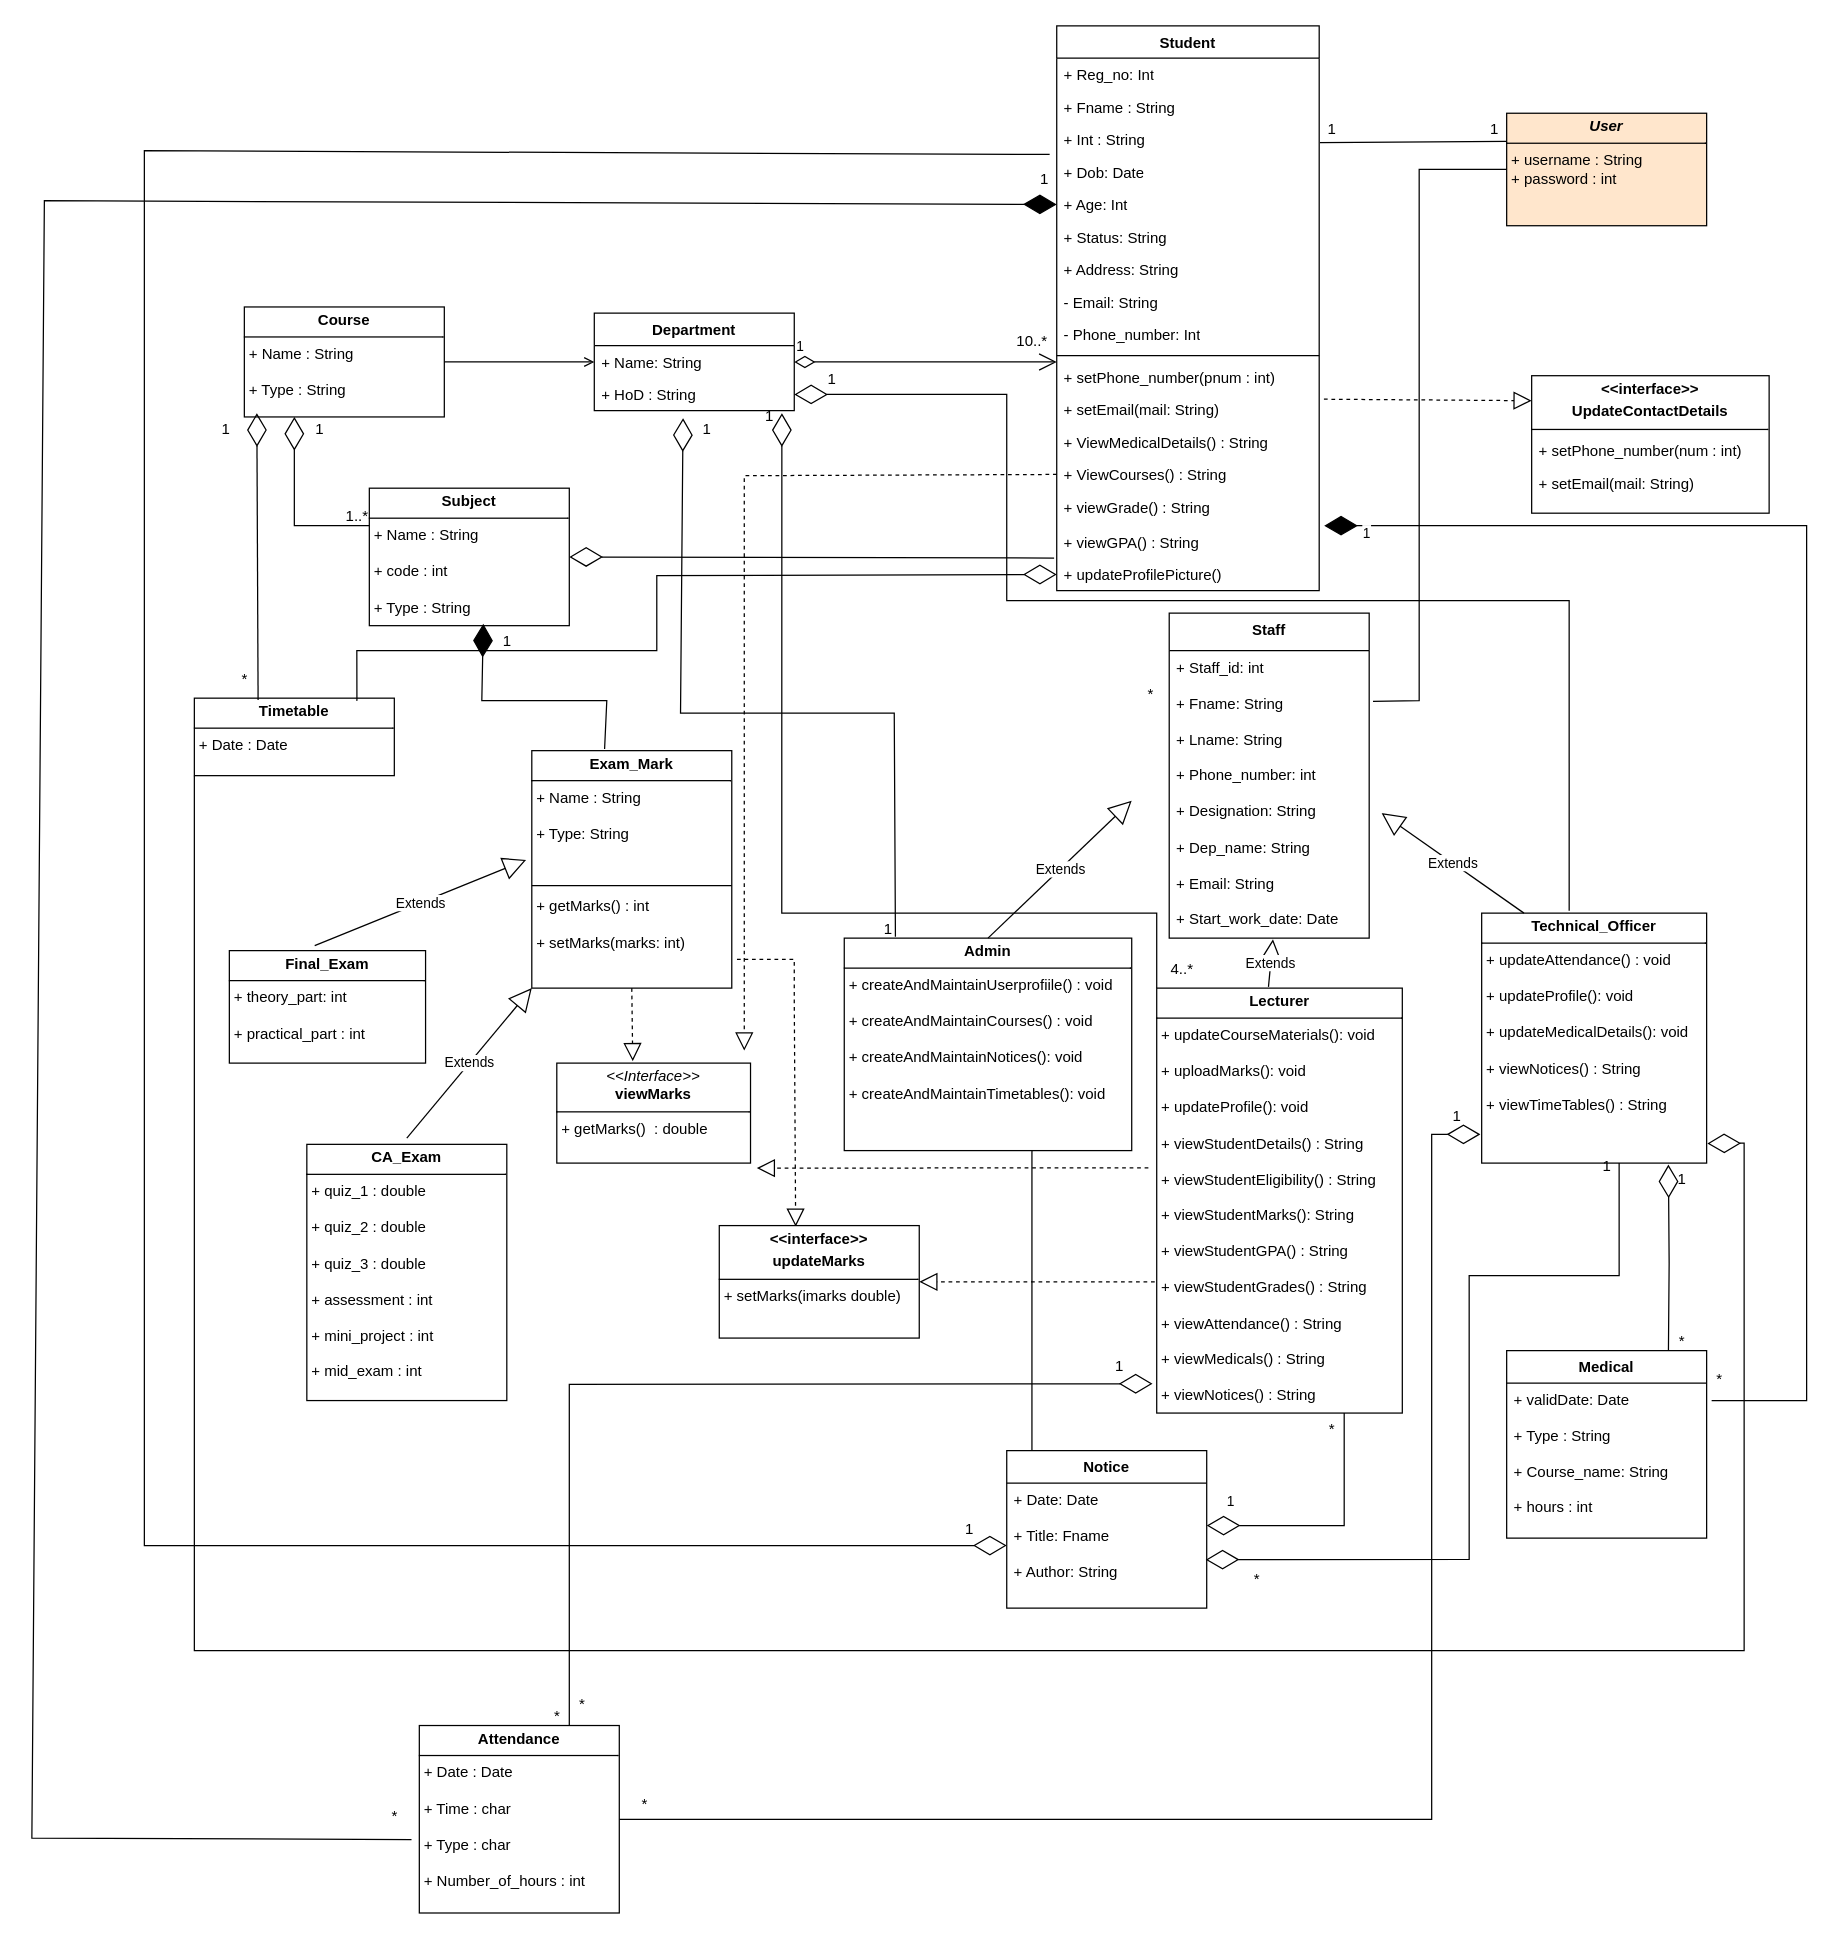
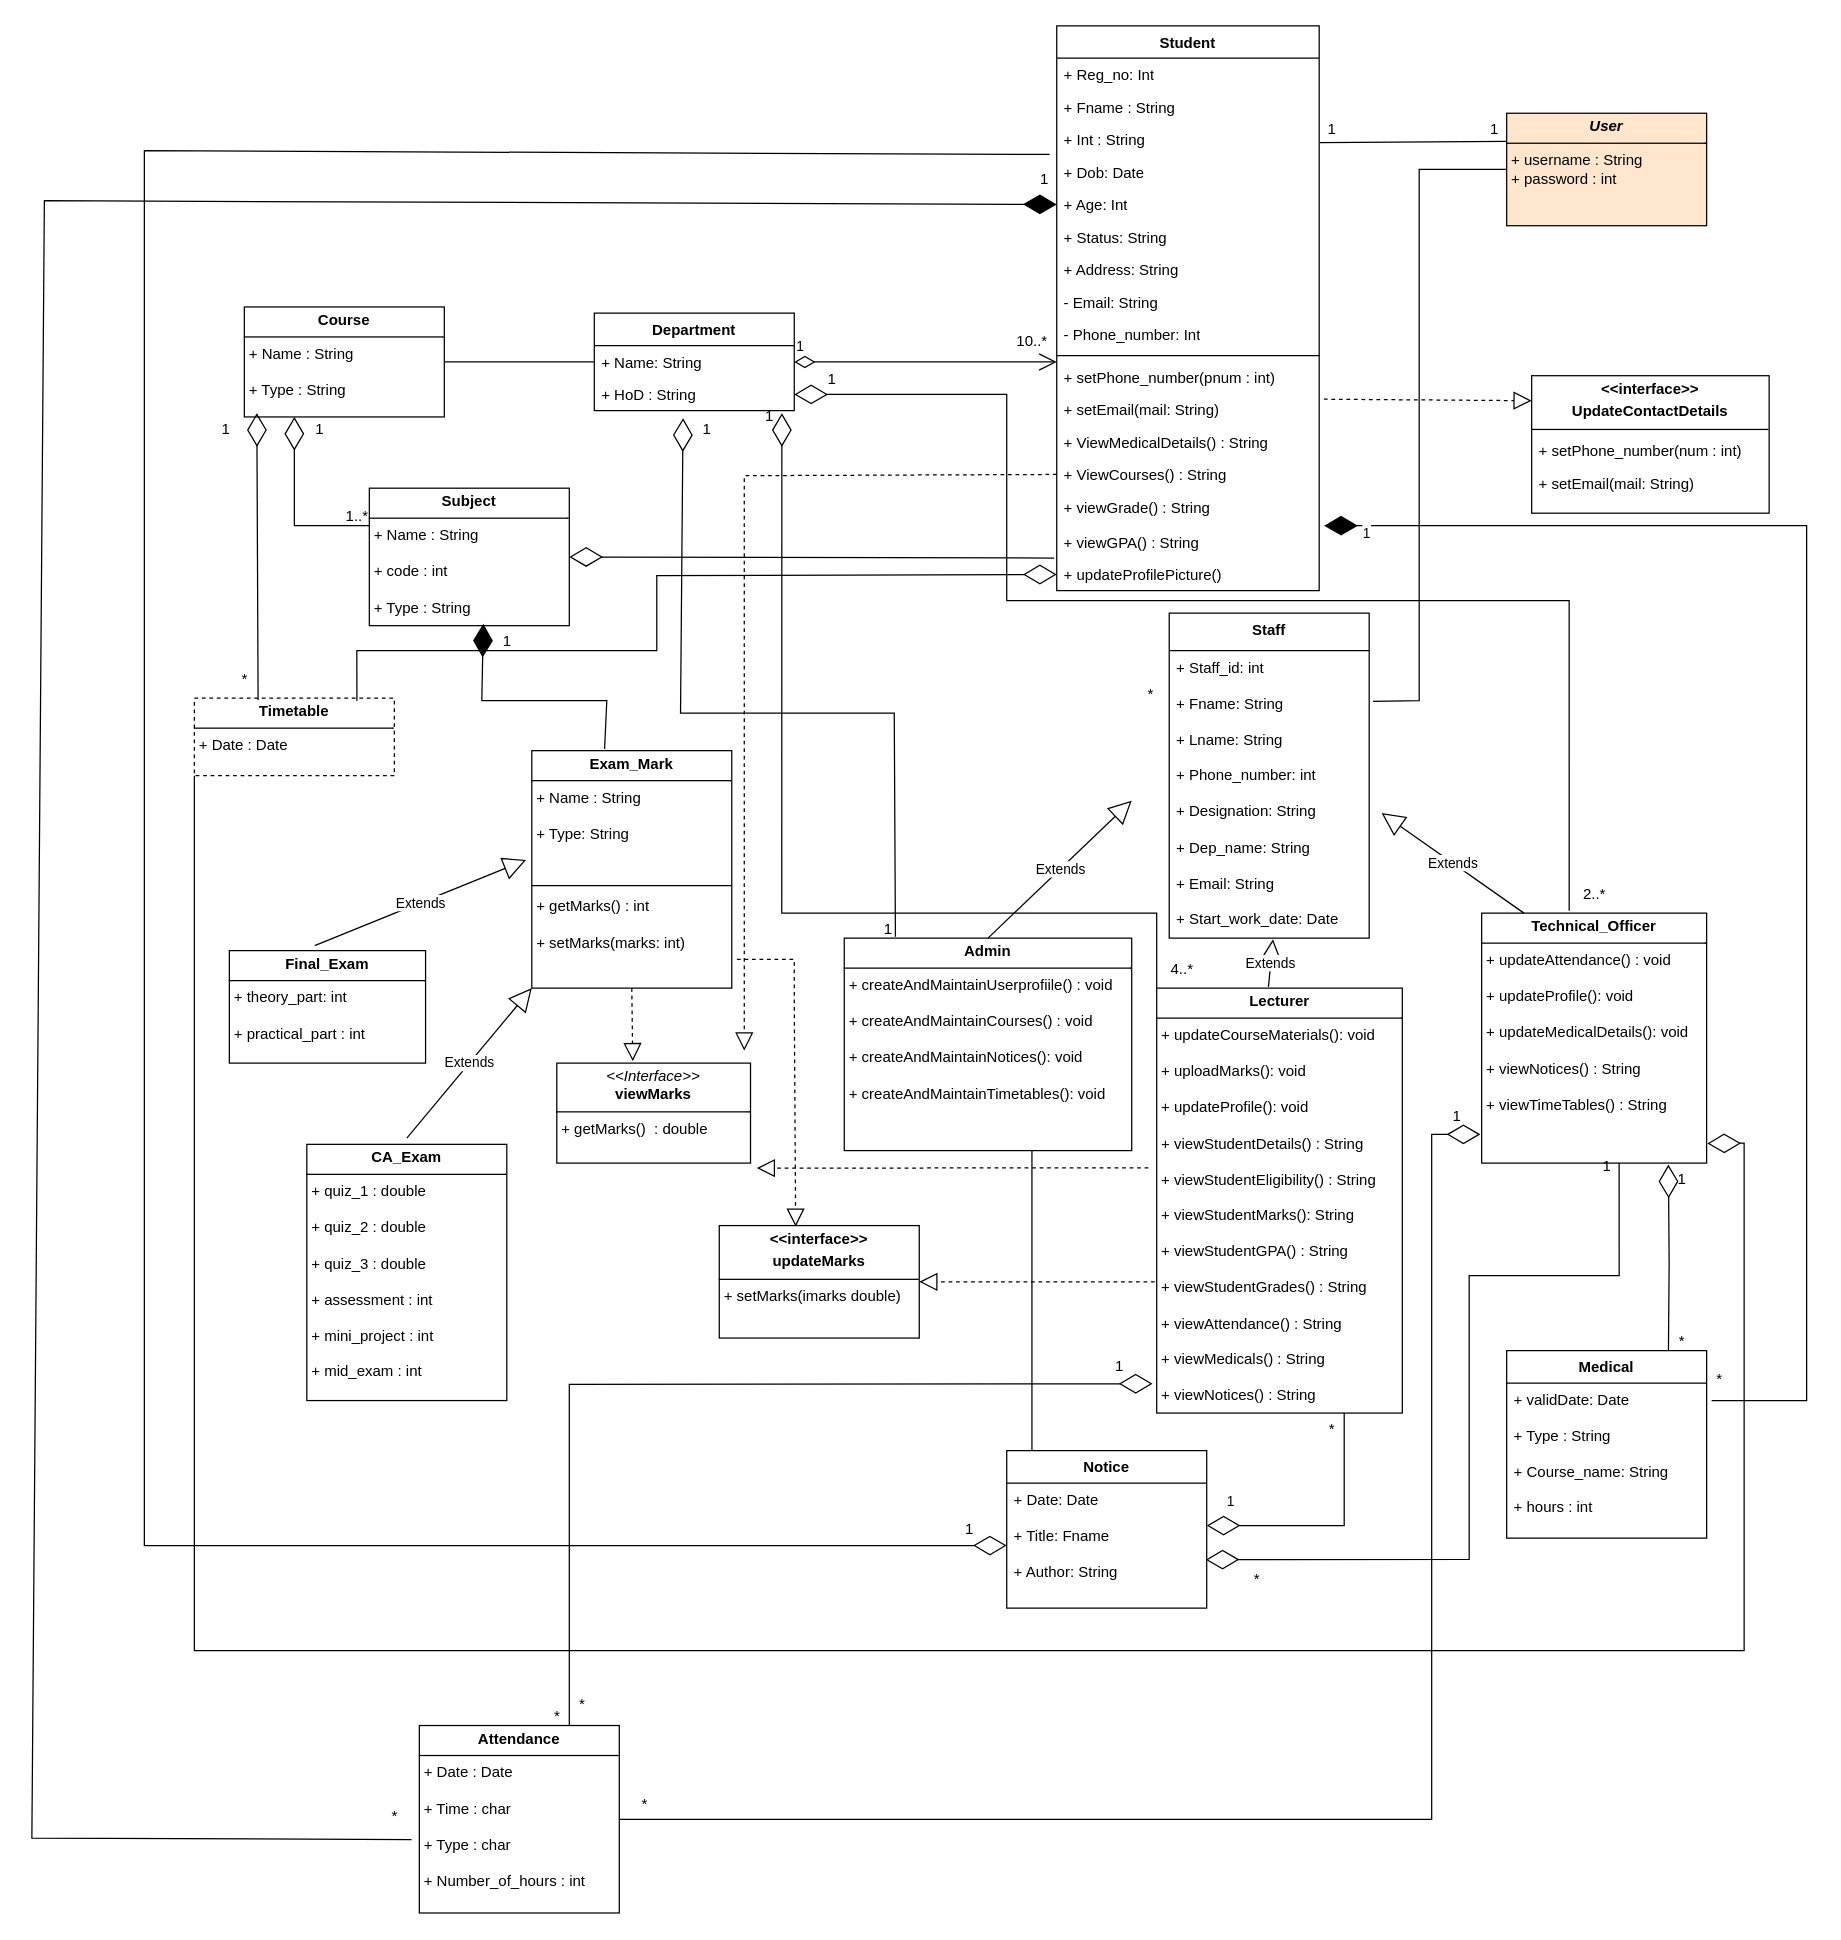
(588, 362) -> (588, 362)
(294, 737) -> (294, 737)
none -> (1594, 894)
